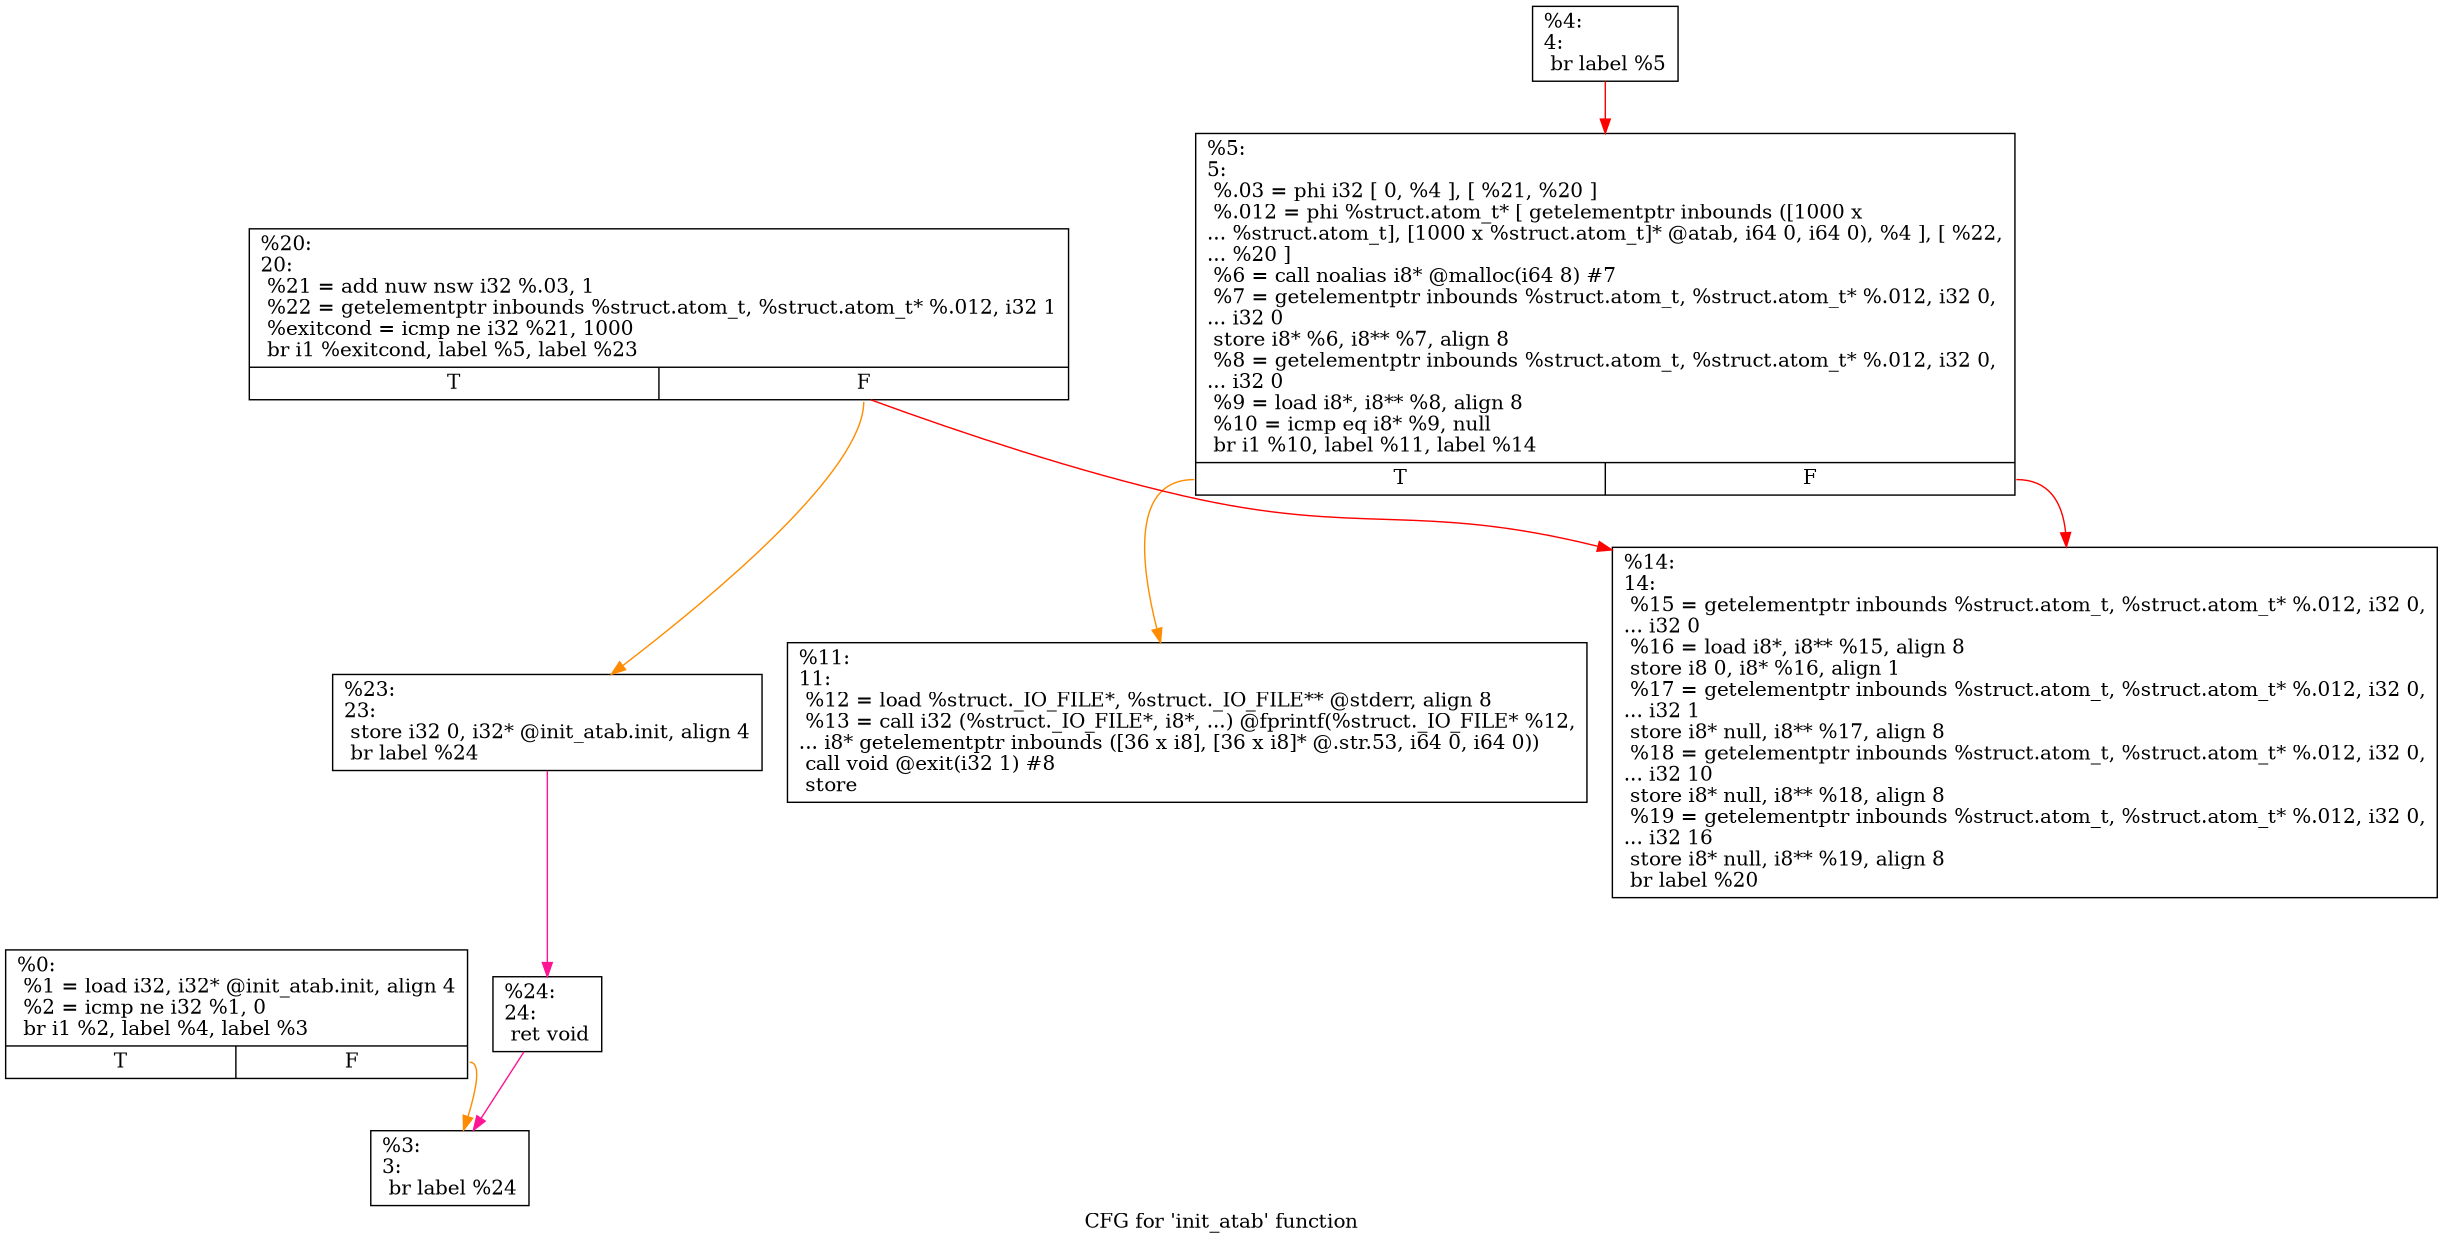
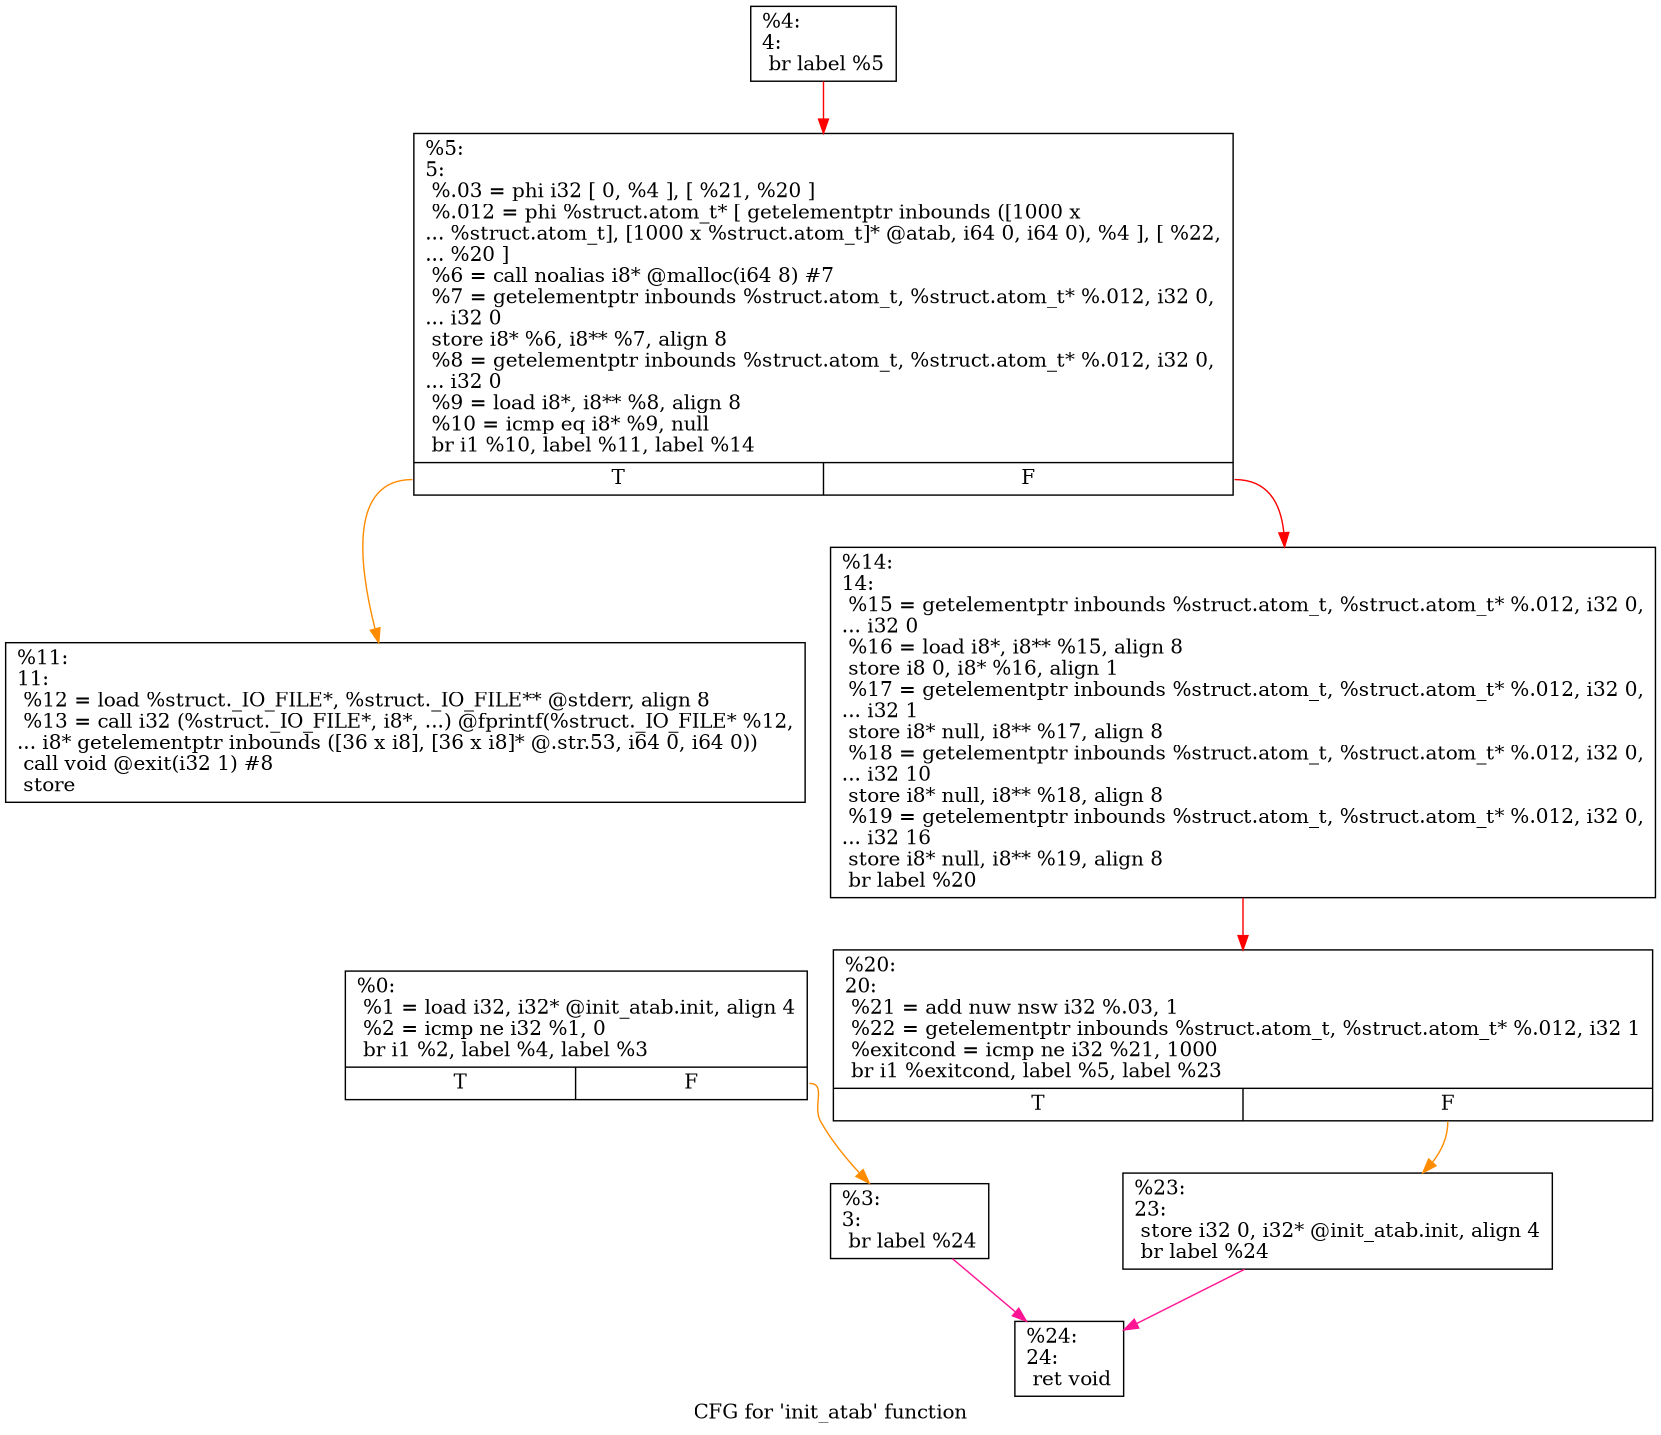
(1228, 505) -> (1243, 917)
(503, 1085) -> (984, 1285)
